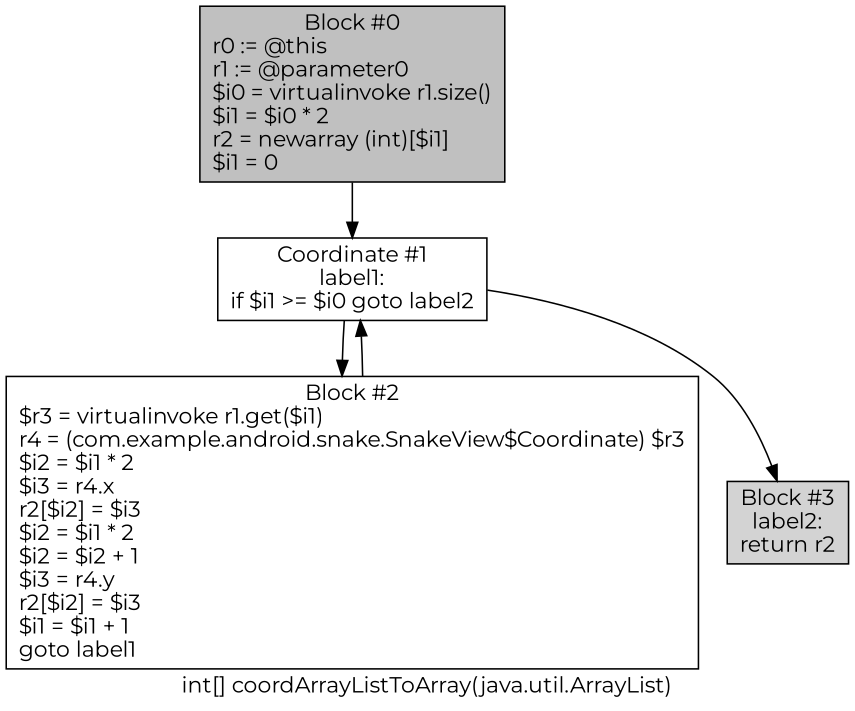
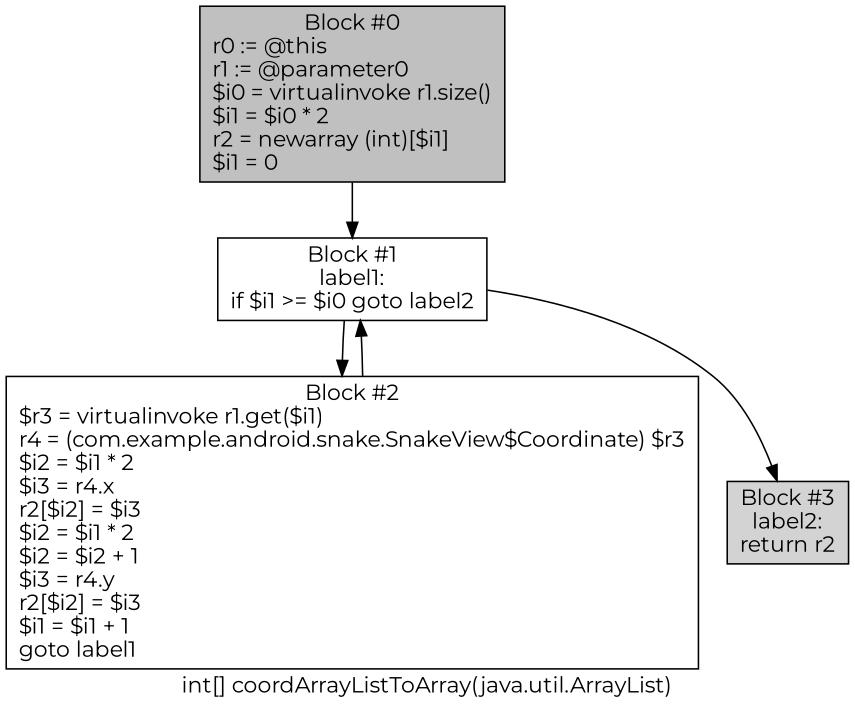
(352, 279) -> (352, 279)
